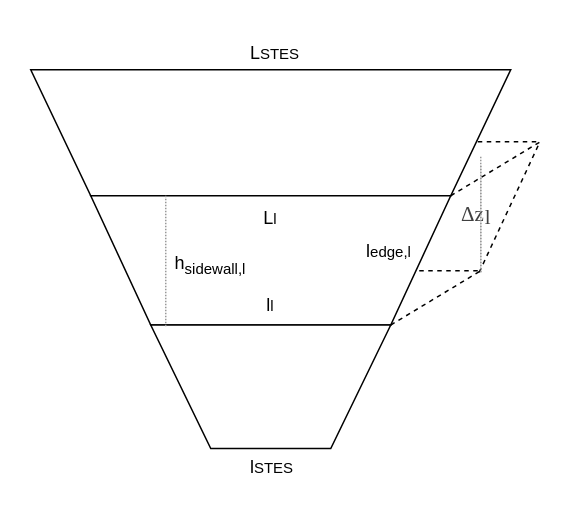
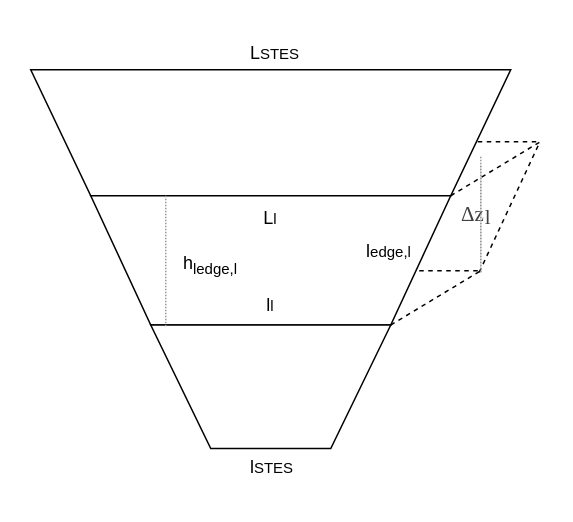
(211, 265) -> (211, 265)
